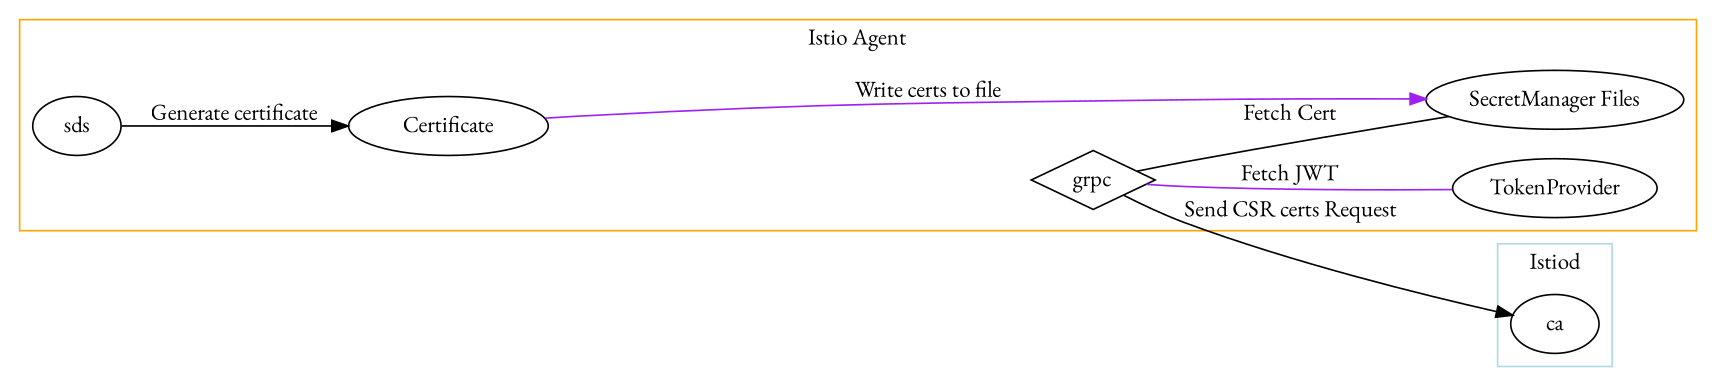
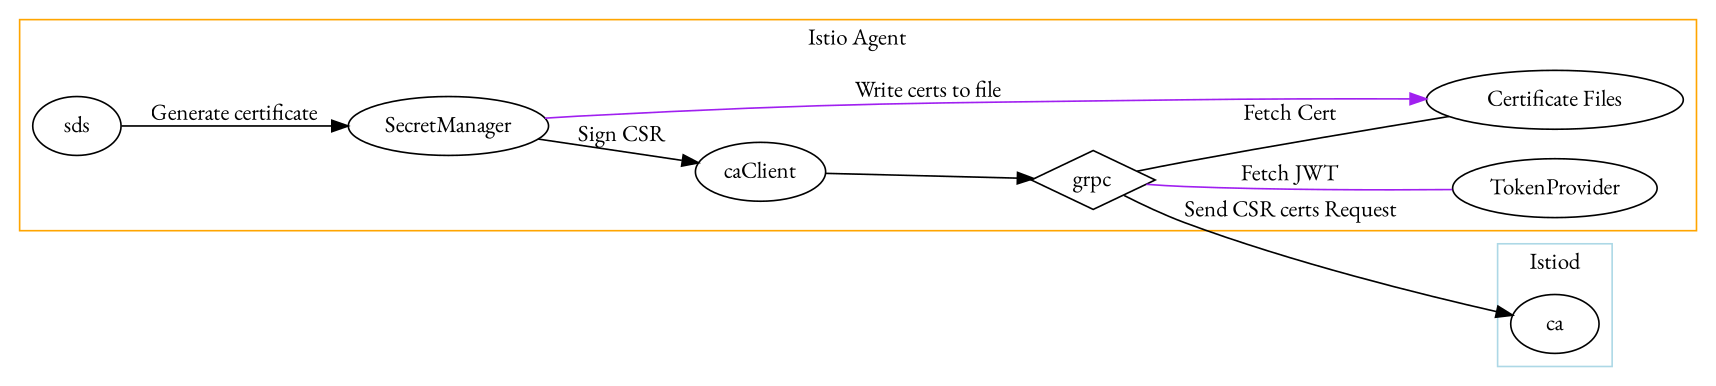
(1555, 100) -> (1555, 100)
(448, 126) -> (448, 126)
none -> (761, 172)
